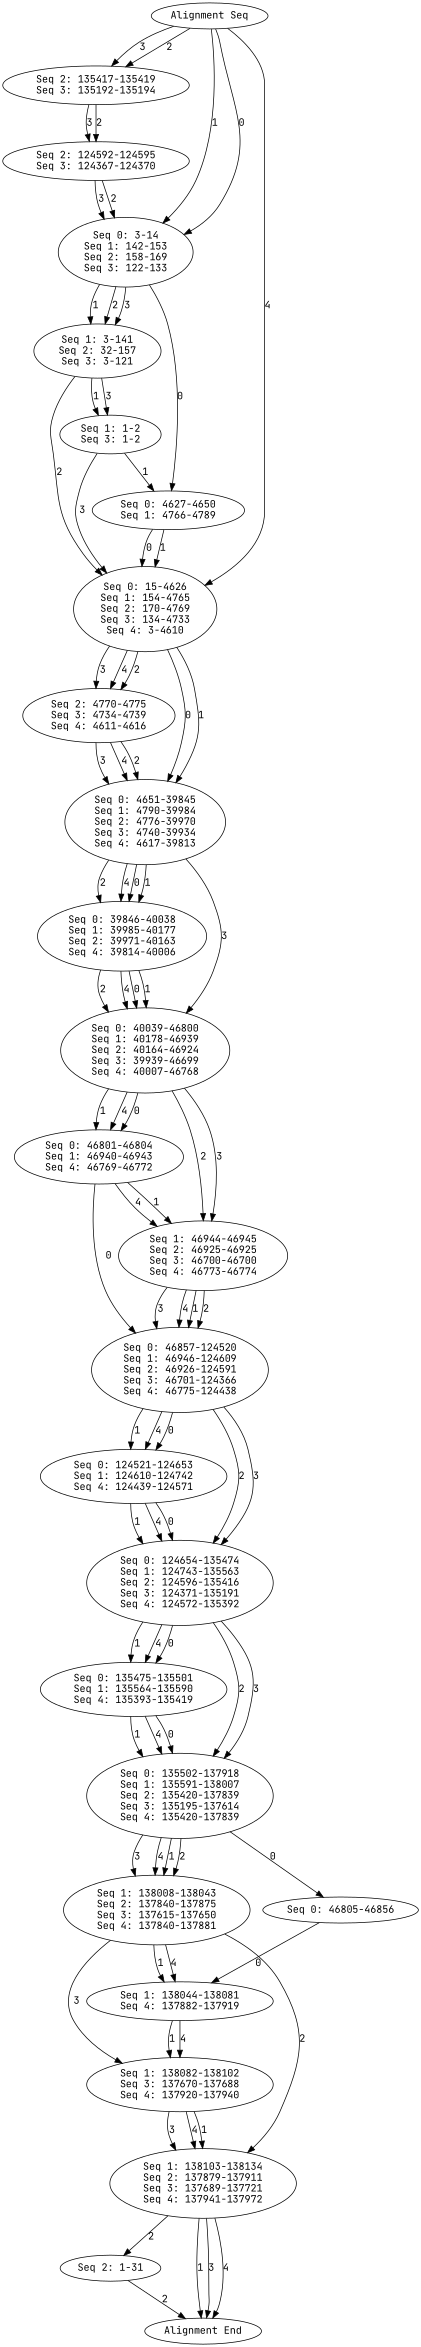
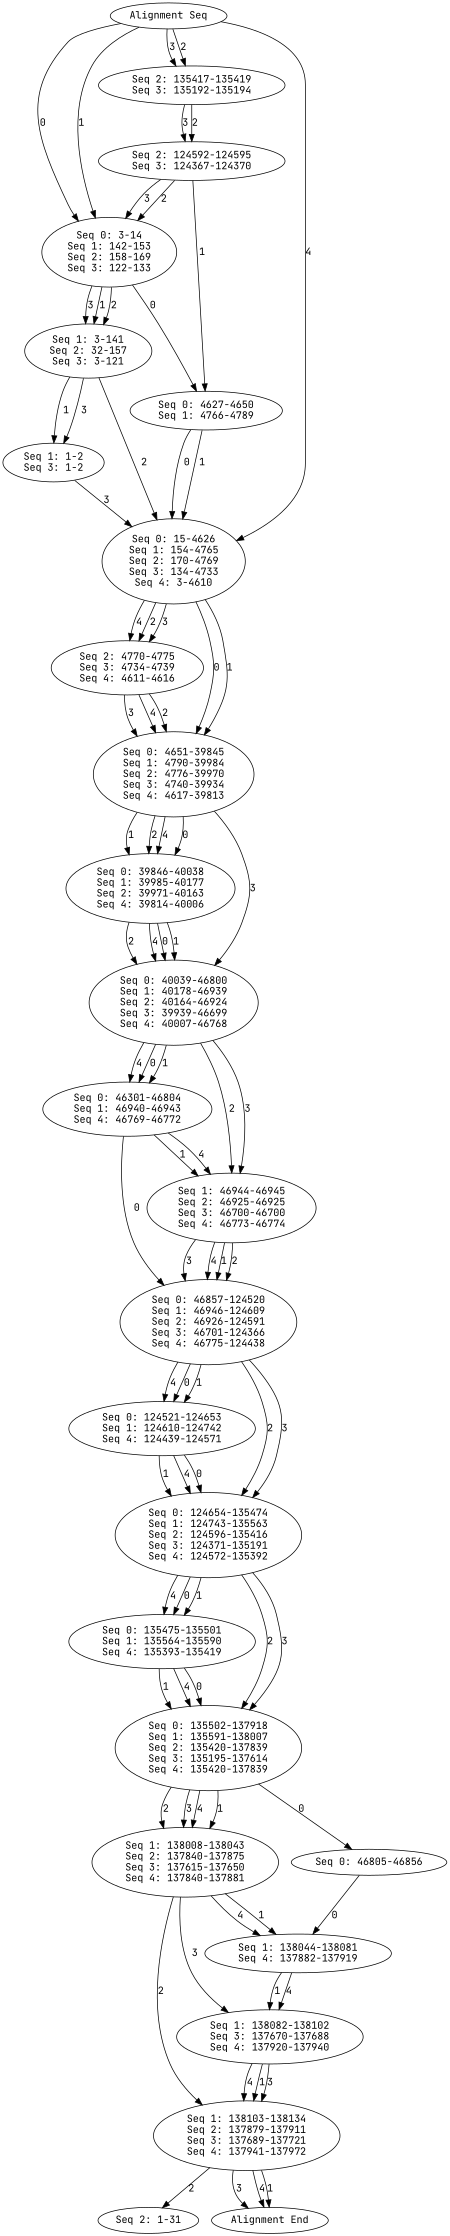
(137, 469) -> (199, 282)
(99, 1157) -> (127, 1109)
(154, 2298) -> none
